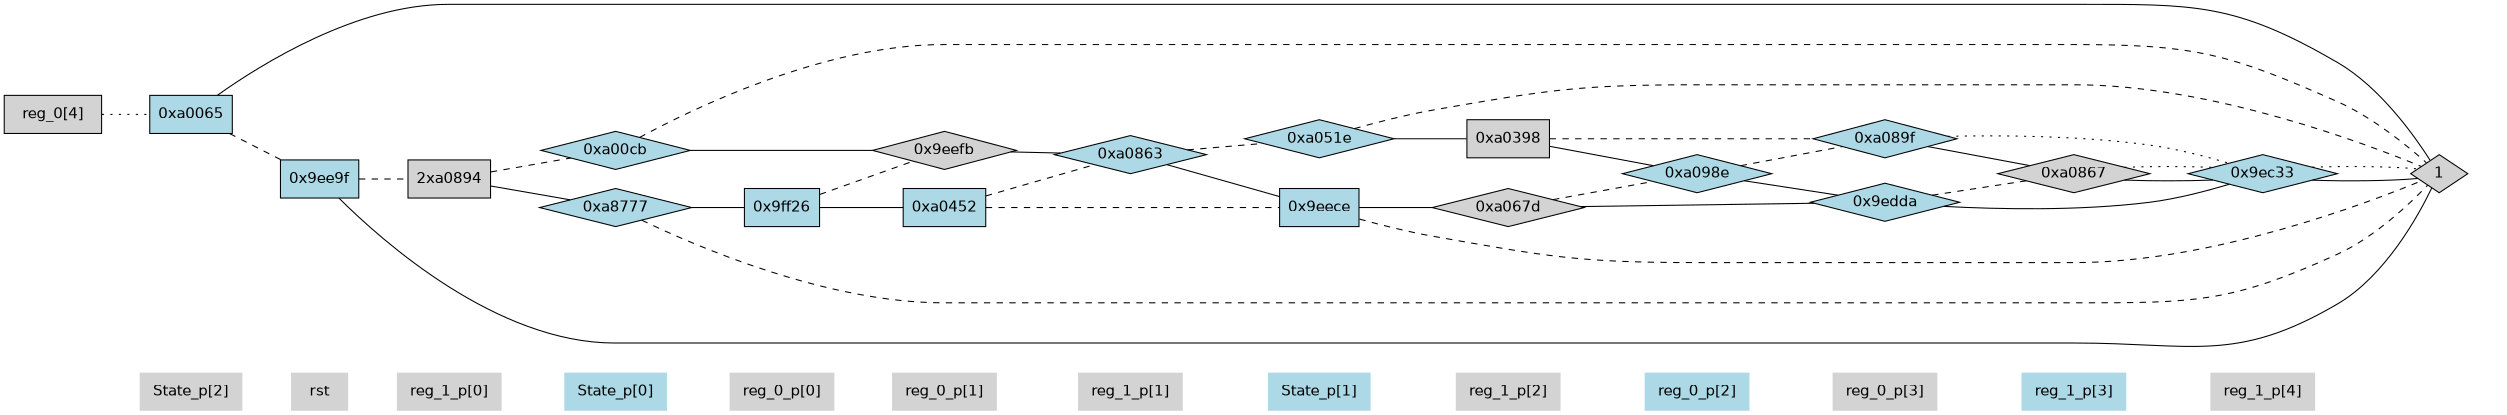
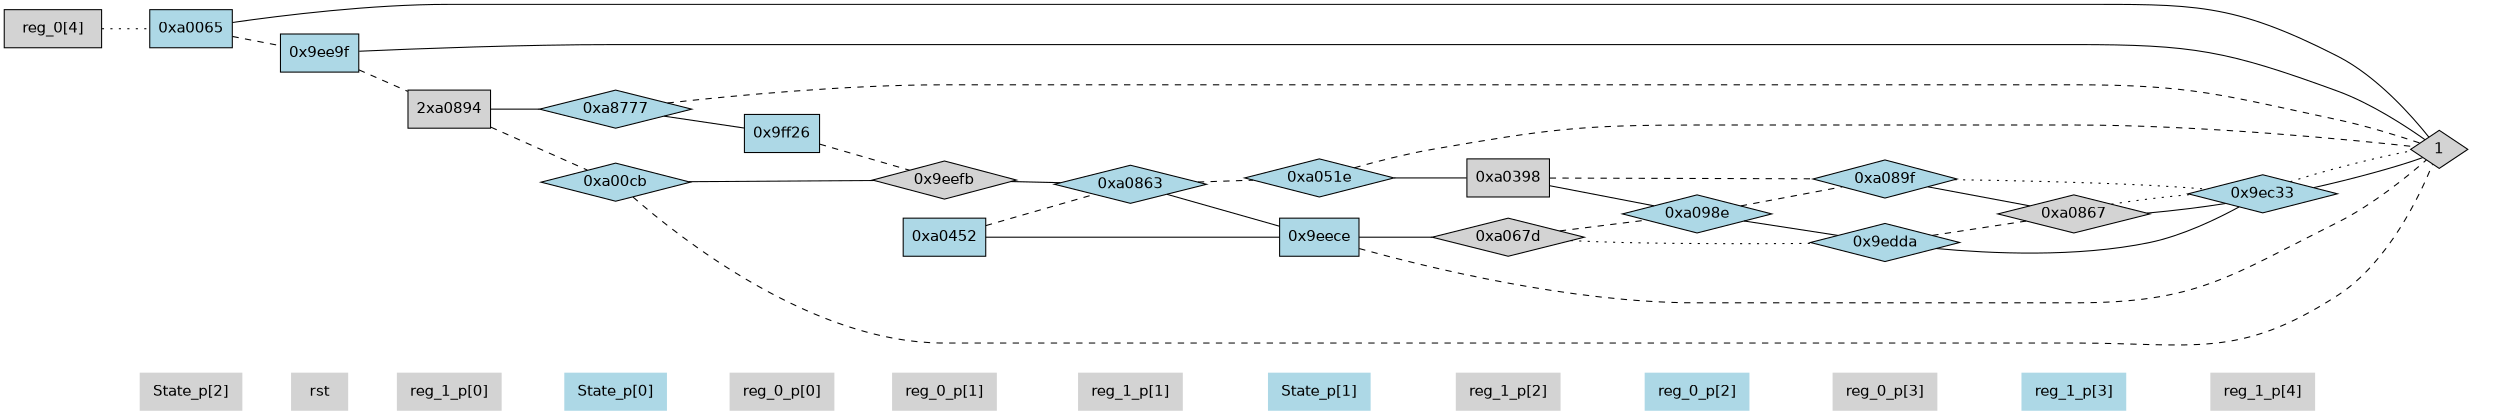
(1697, 205) -> (1692, 244)
(861, 208) -> none
(1133, 208) -> (1133, 237)
